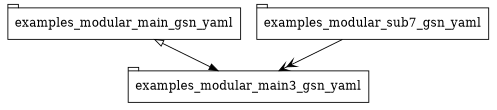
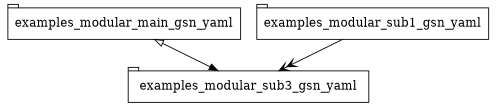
(373, 24) -> (373, 24)
(248, 87) -> (248, 87)
